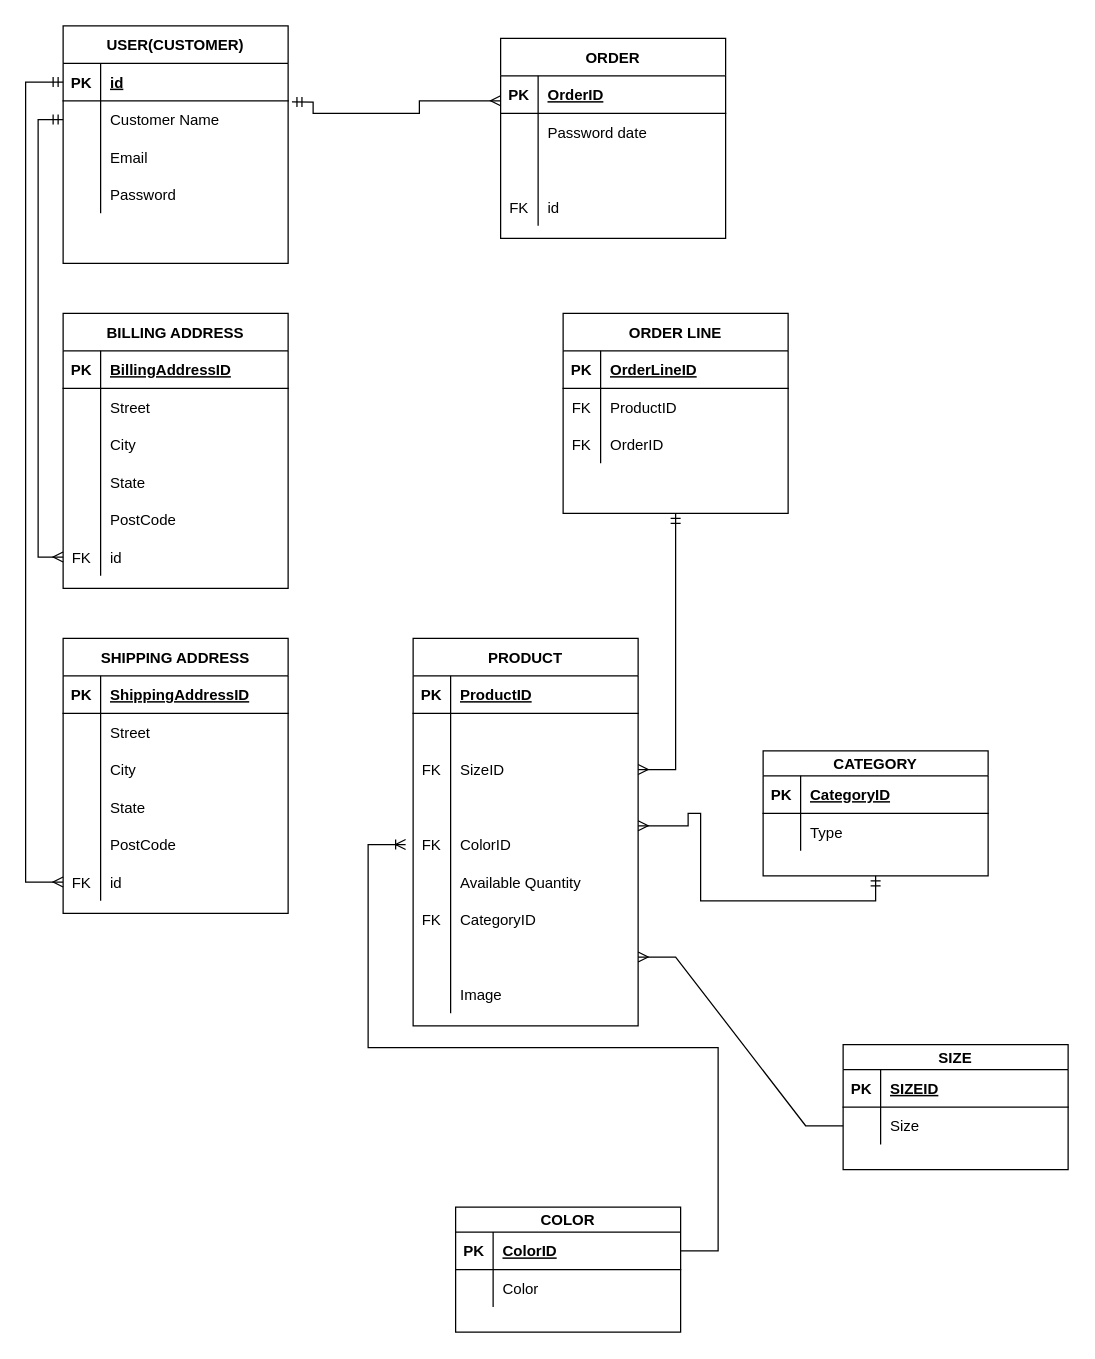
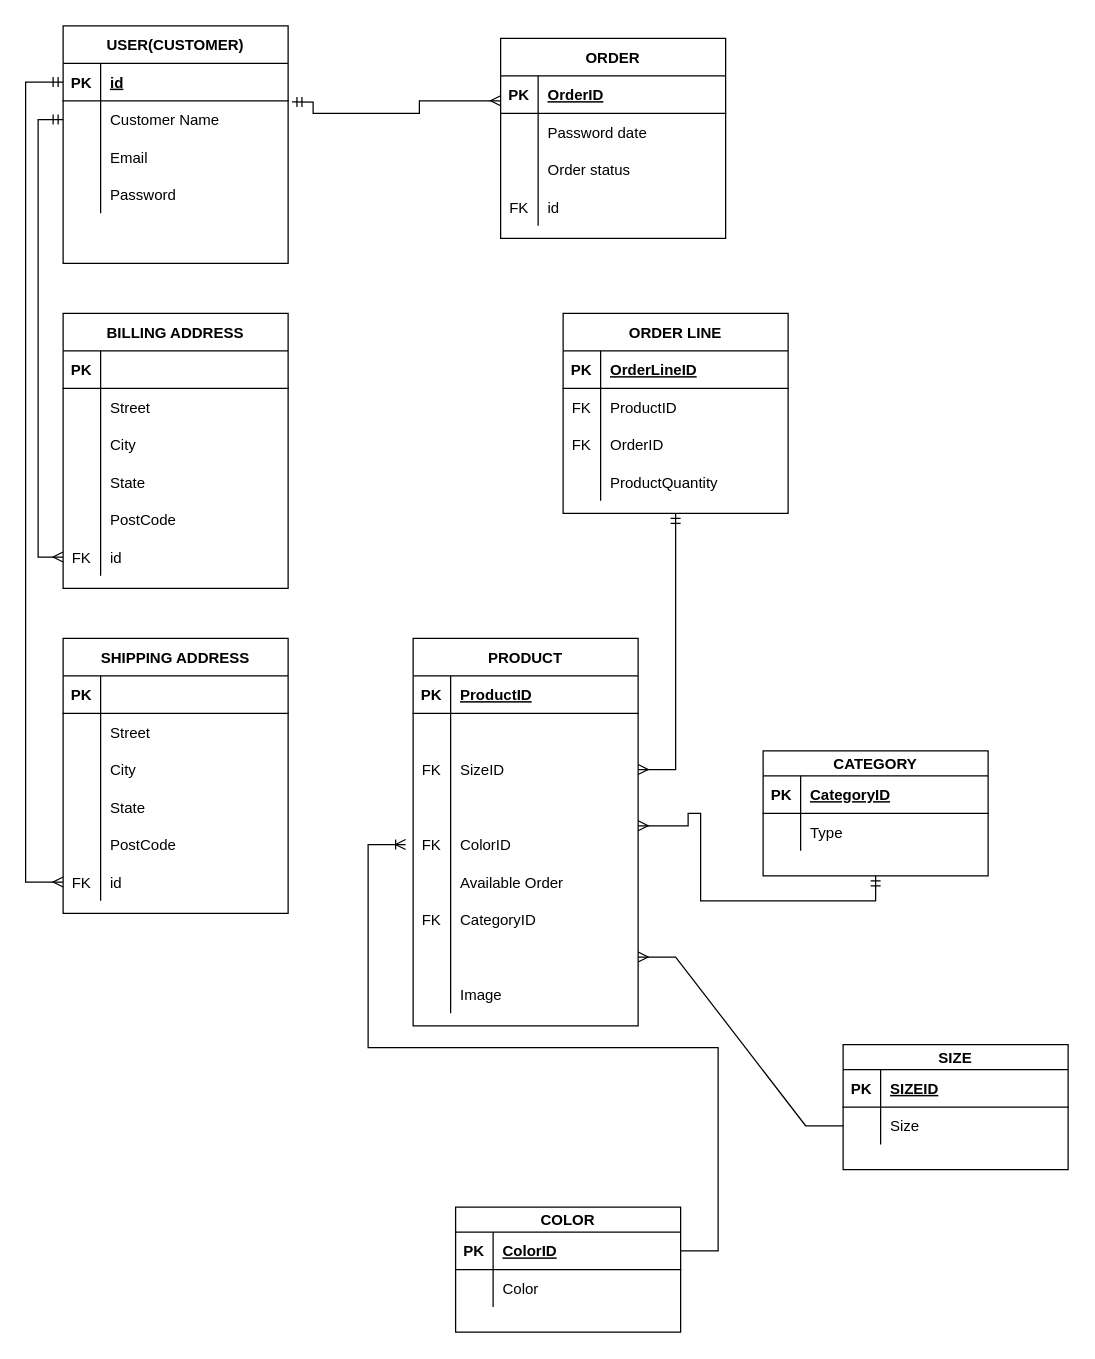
none -> (632, 169)
(194, 369) -> none
none -> (694, 482)
(194, 694) -> none
(526, 883) -> (515, 883)
